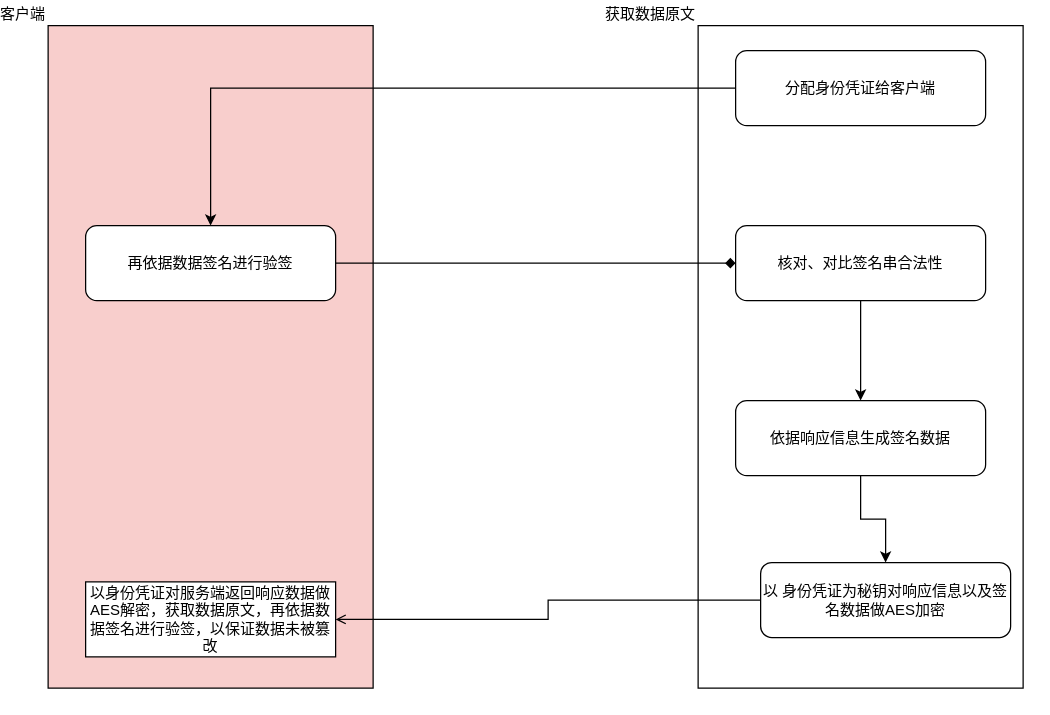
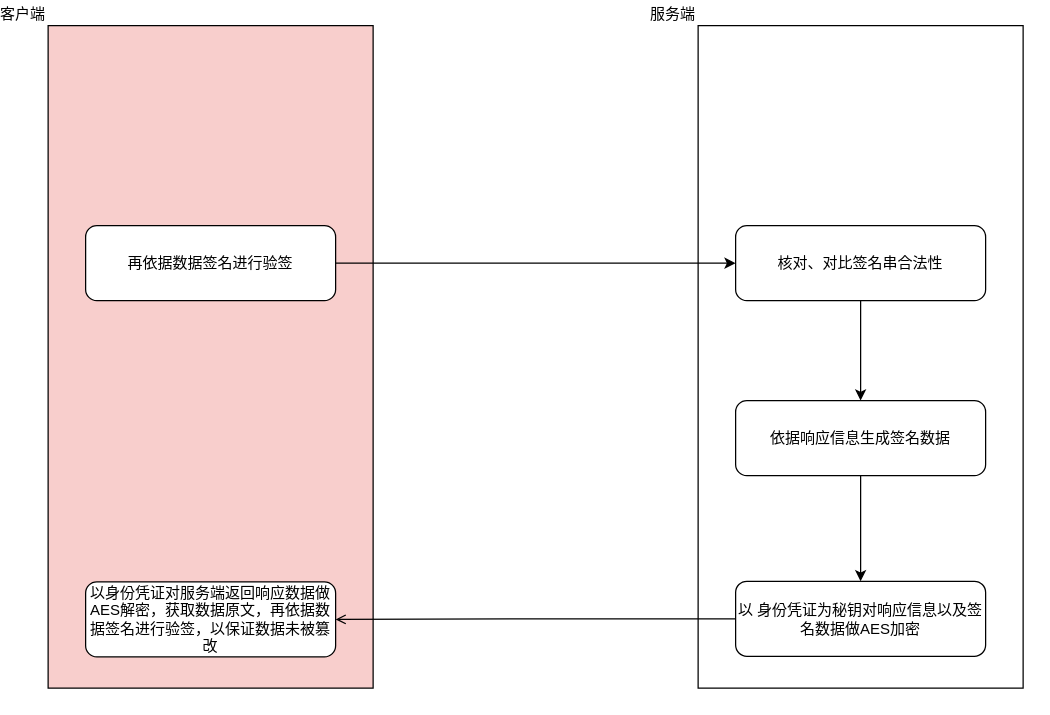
(651, 13) -> (673, 13)
(409, 88) -> none
(861, 88) -> none
(725, 263) -> (726, 263)
(886, 600) -> (861, 619)
(211, 619) -> (211, 619)
